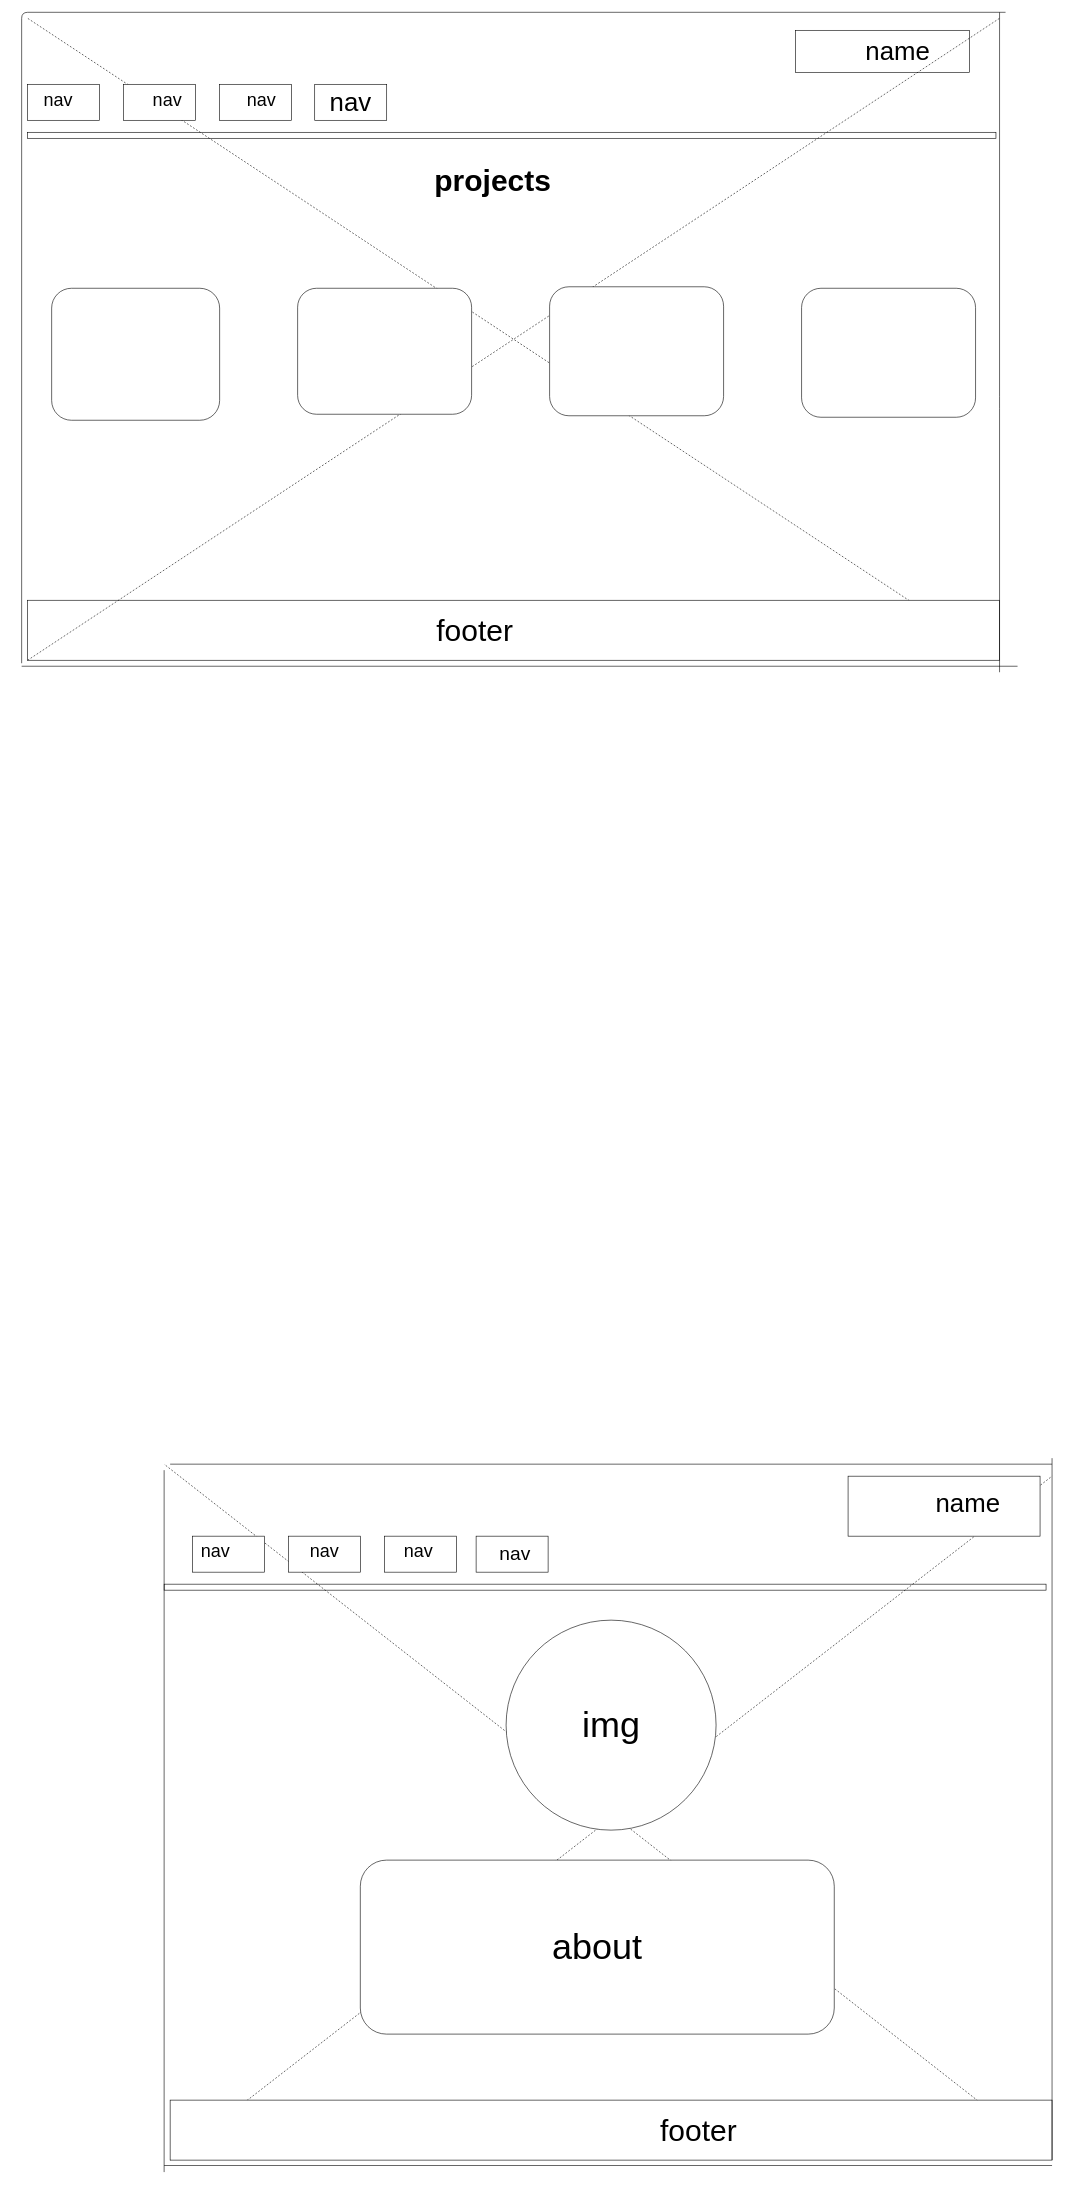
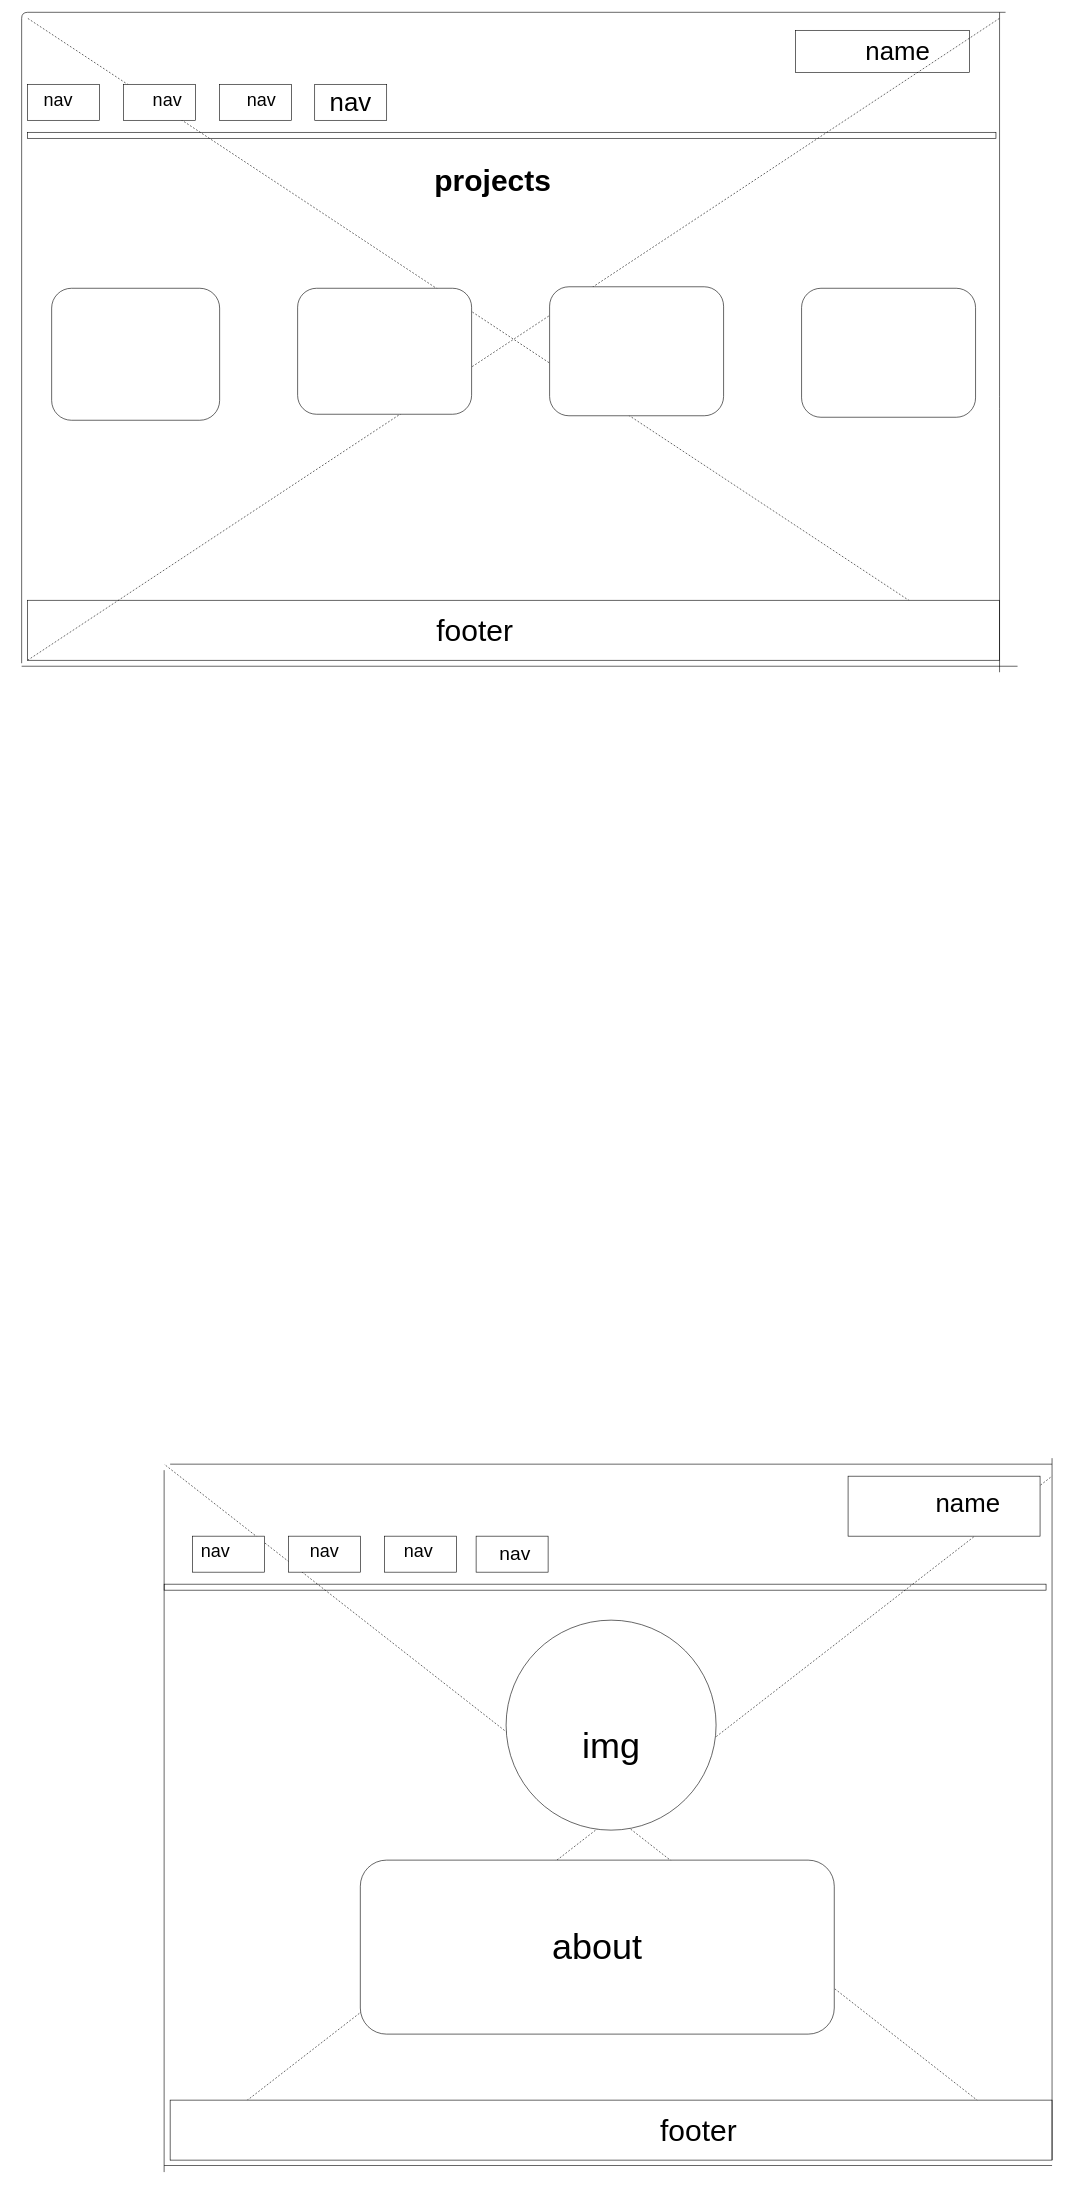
(611, 1725) -> (611, 1746)
